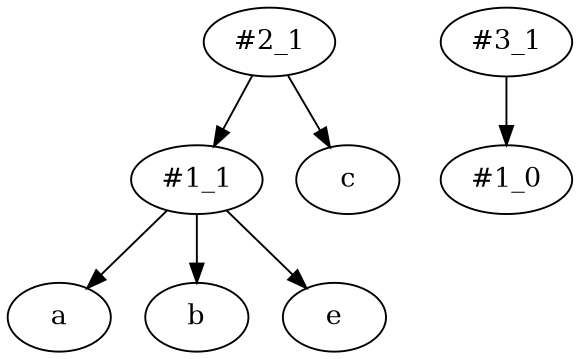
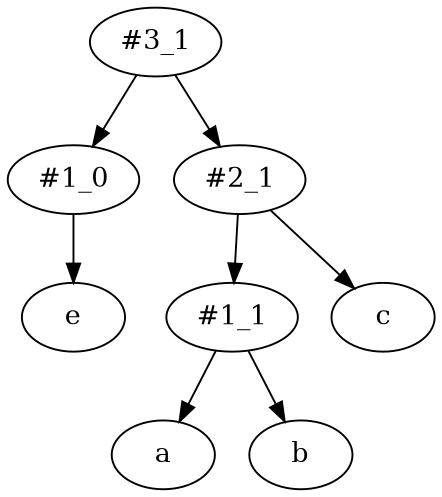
none -> (192, 102)
(260, 243) -> (73, 239)
